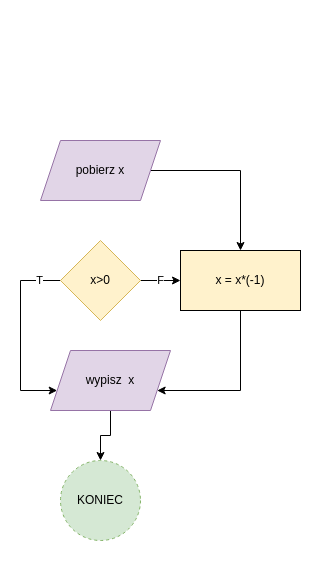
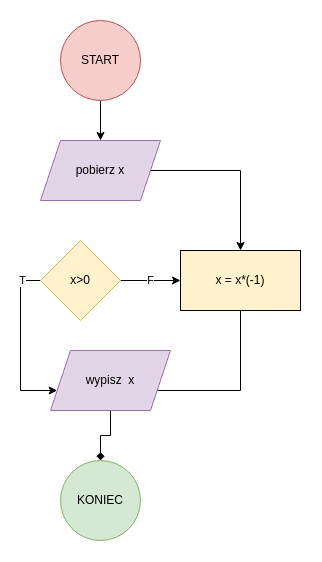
none -> (101, 61)
none -> (101, 117)
(101, 281) -> (81, 281)
(165, 391) -> (162, 391)
(101, 452) -> (101, 452)
(101, 501) -> (101, 501)
